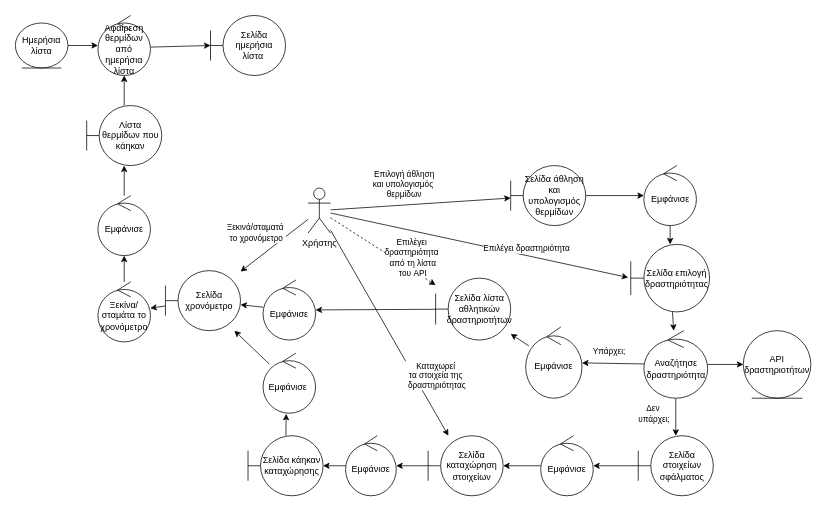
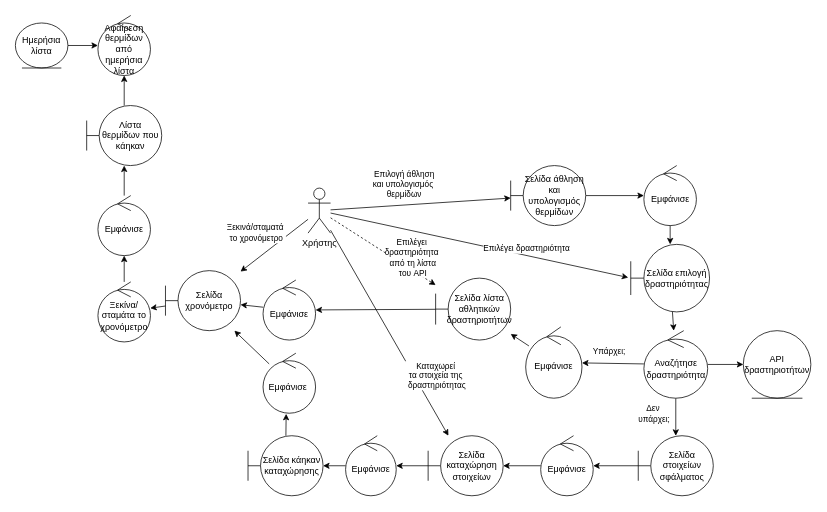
(248, 45) -> none
(171, 46) -> none
